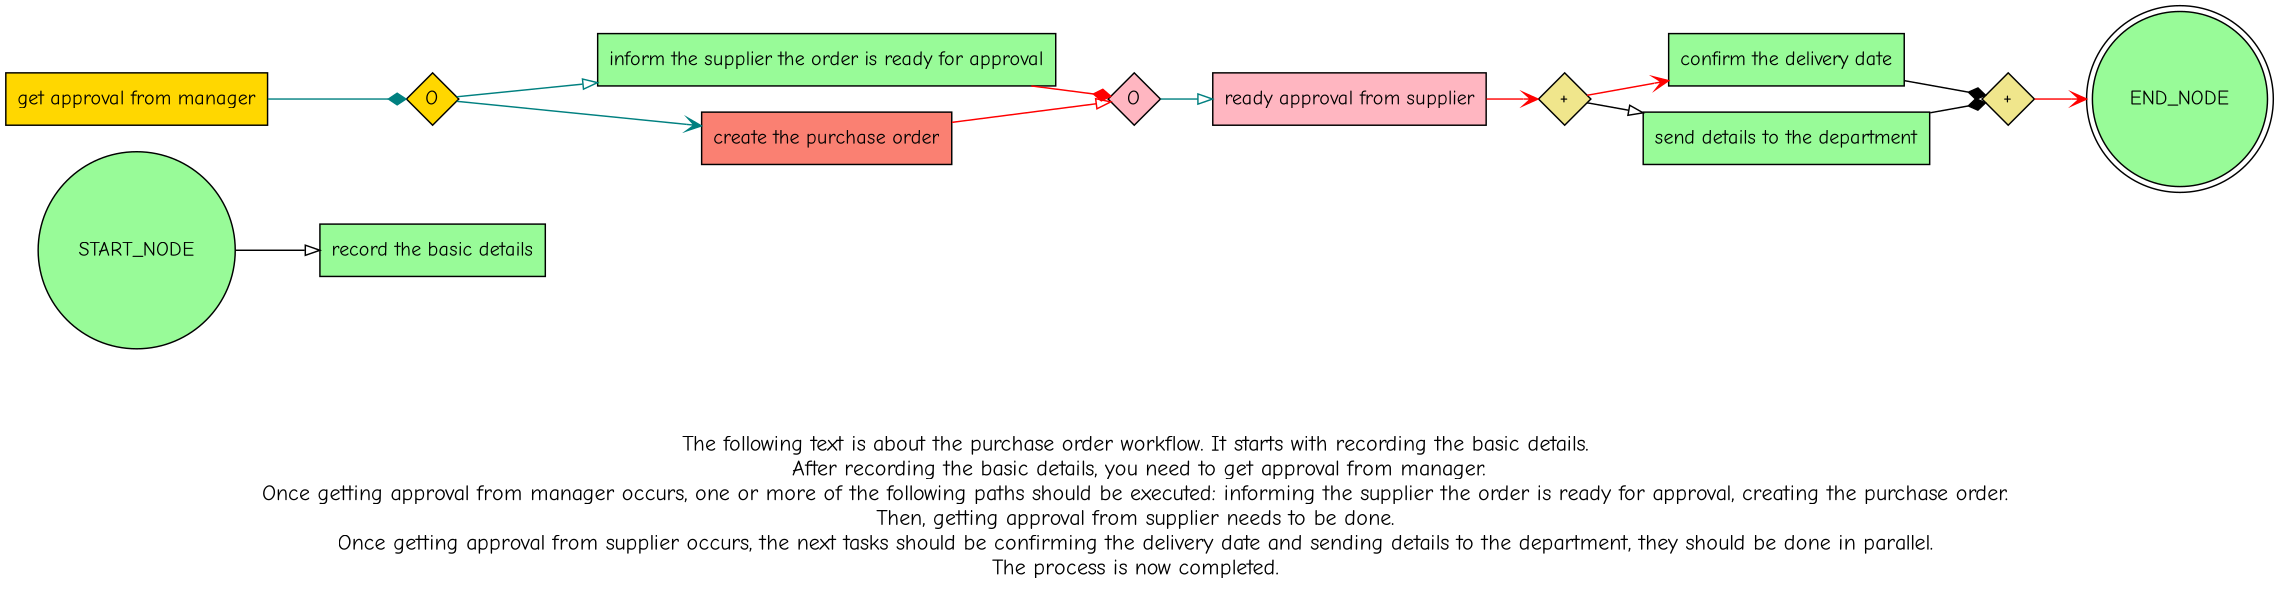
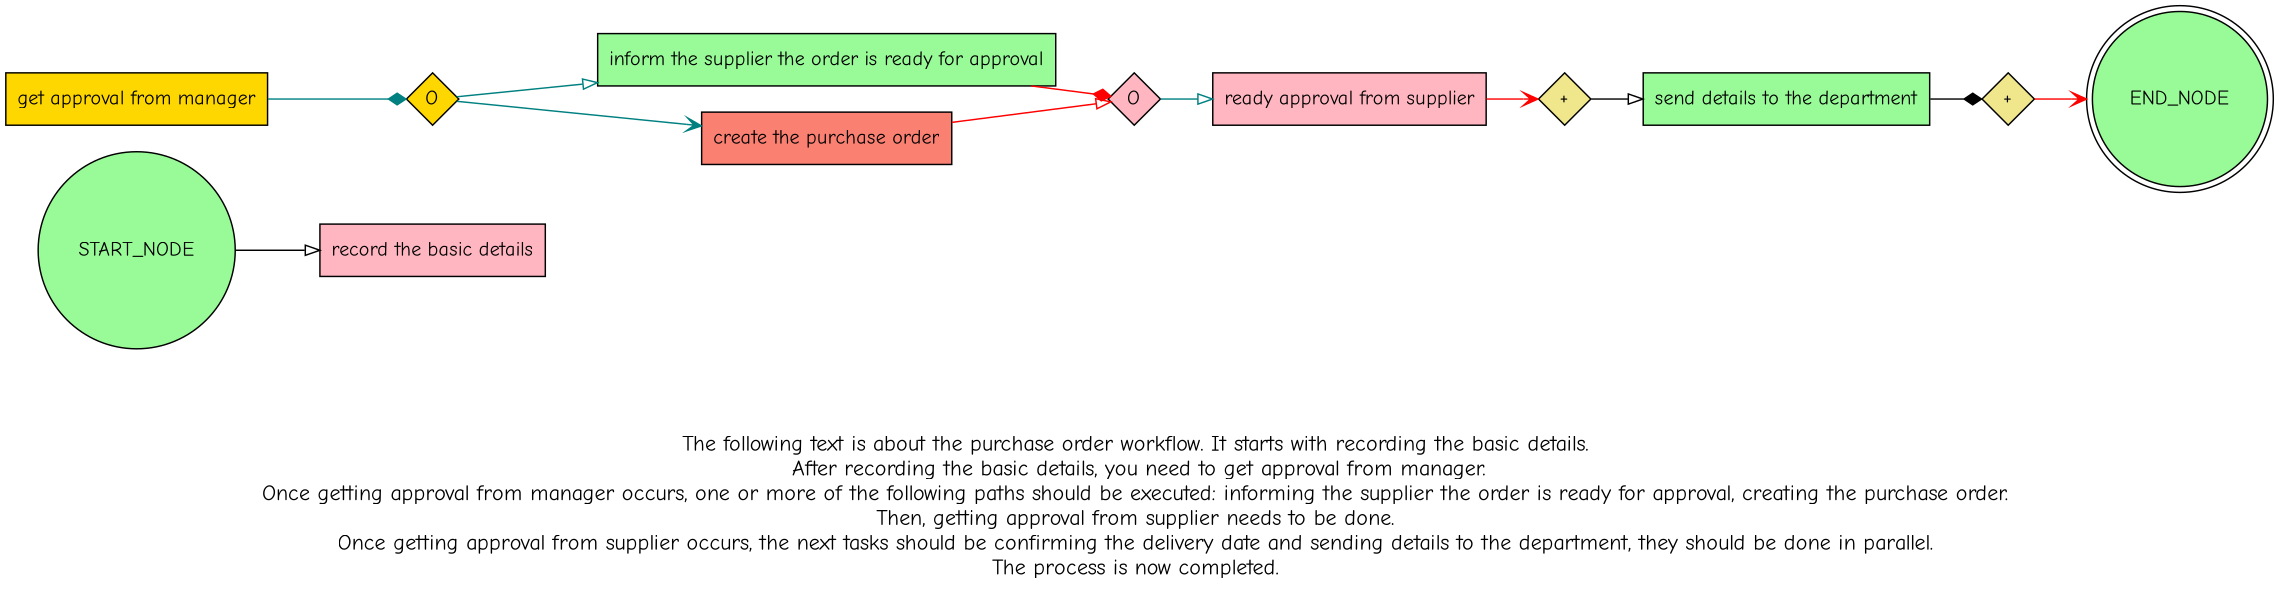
(1786, 60) -> none
(433, 250) -> (433, 250)
